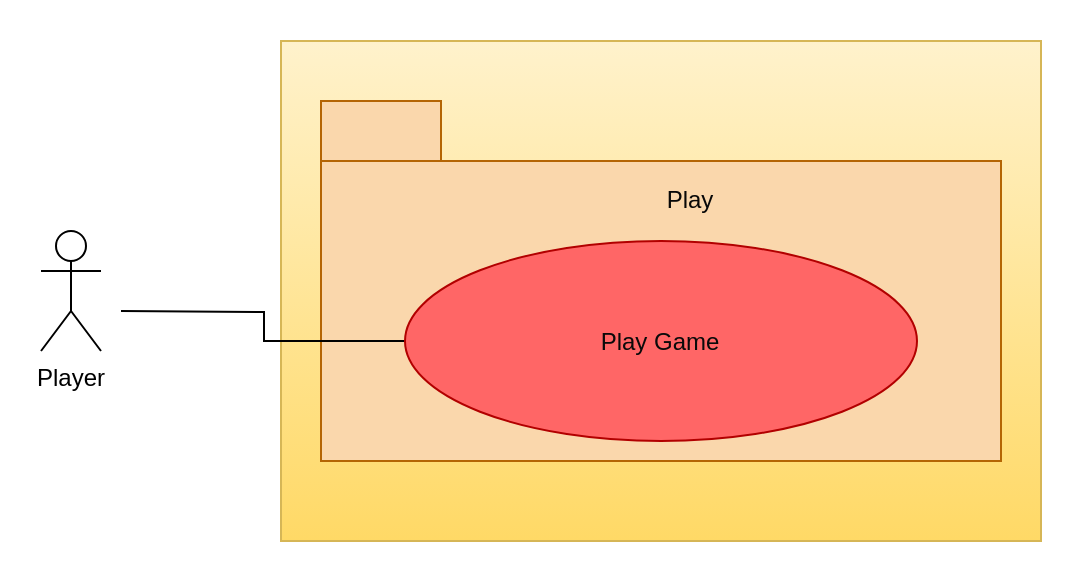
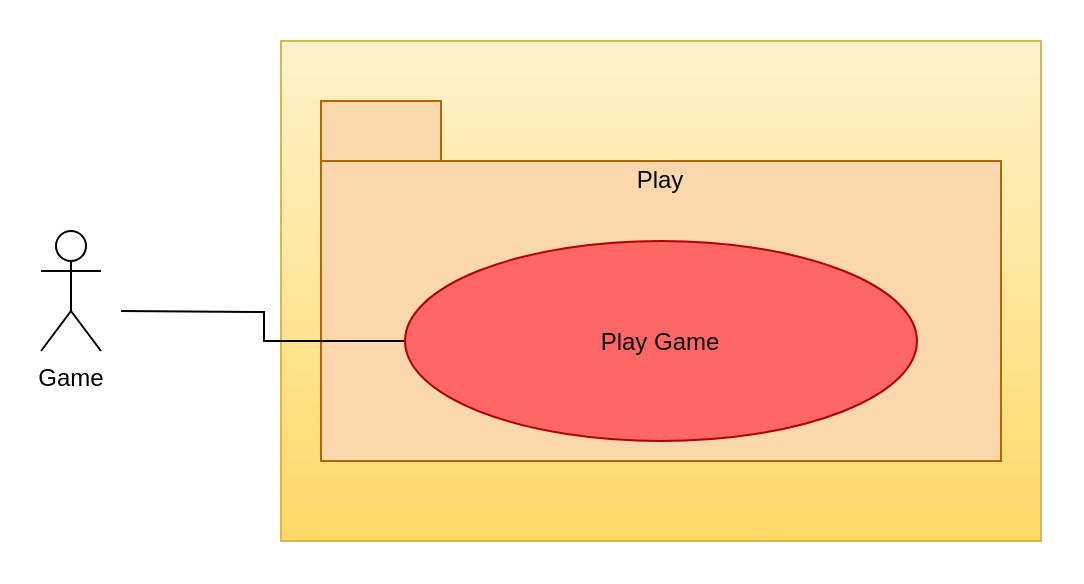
(691, 201) -> (661, 181)
(72, 379) -> (72, 379)
